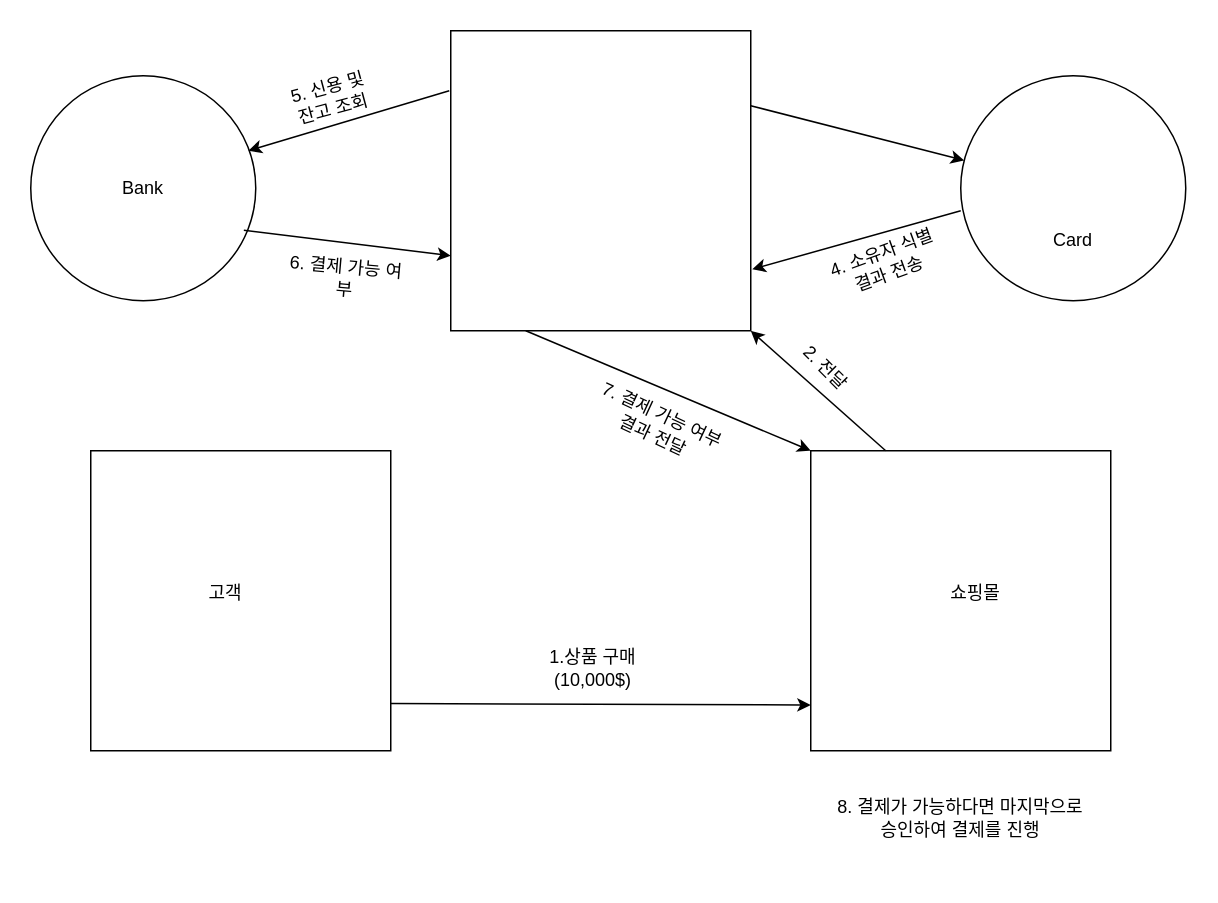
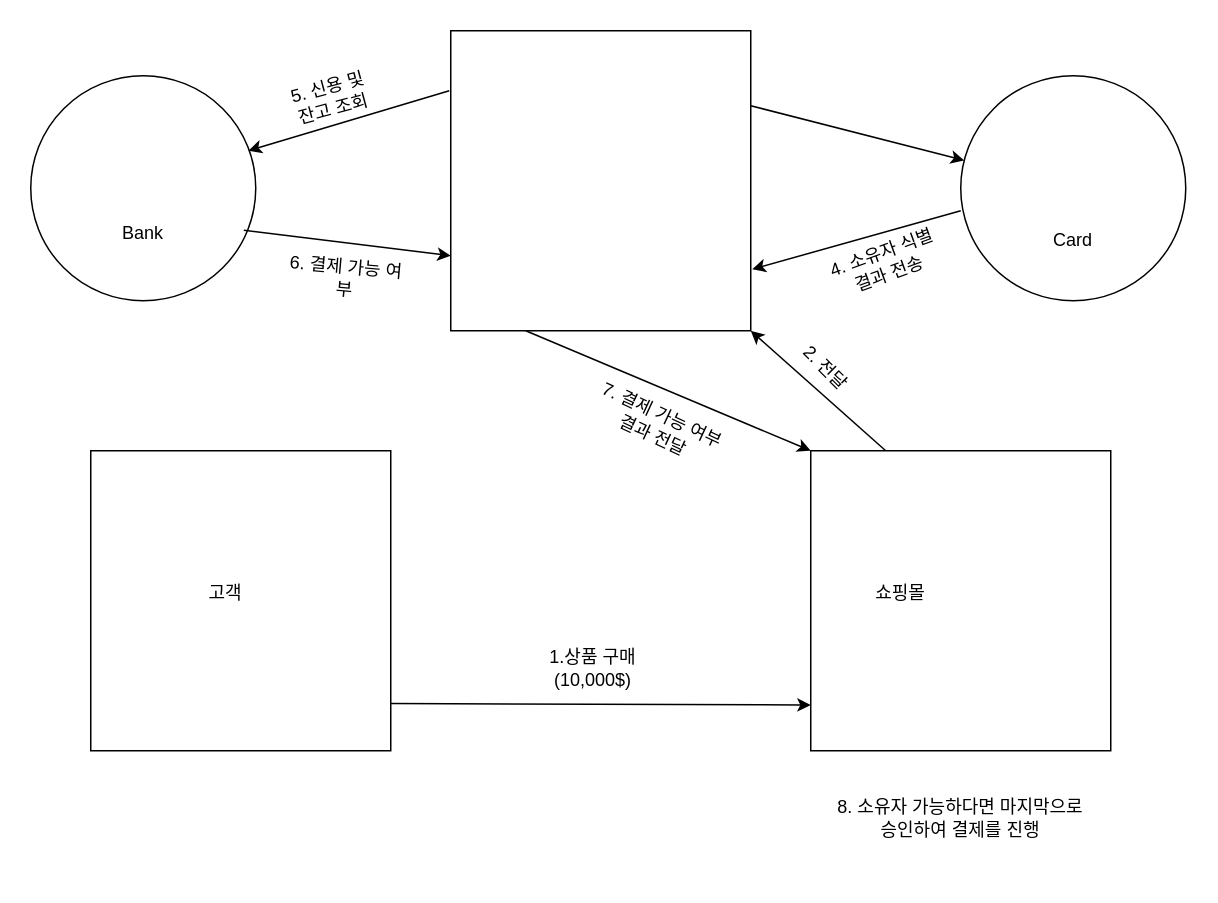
(143, 188) -> (143, 233)
(976, 593) -> (901, 593)
(961, 818) -> (961, 818)
